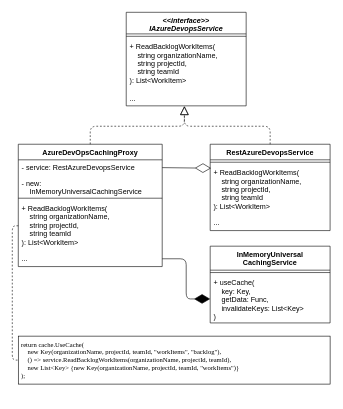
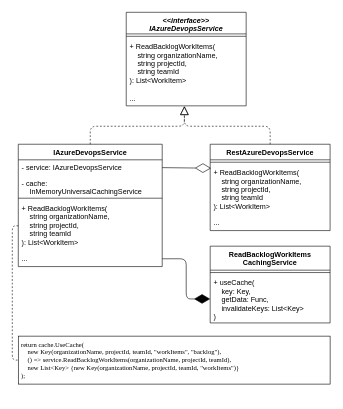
(90, 152) -> (90, 152)
(83, 168) -> (77, 168)
(32, 184) -> (36, 184)
(270, 254) -> (270, 254)
